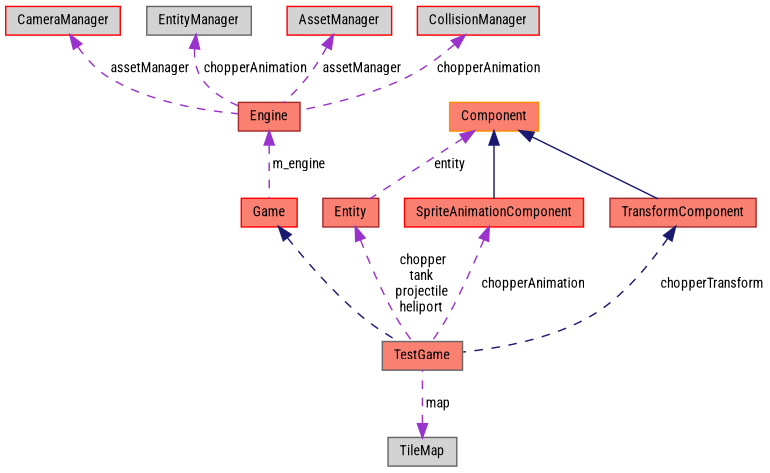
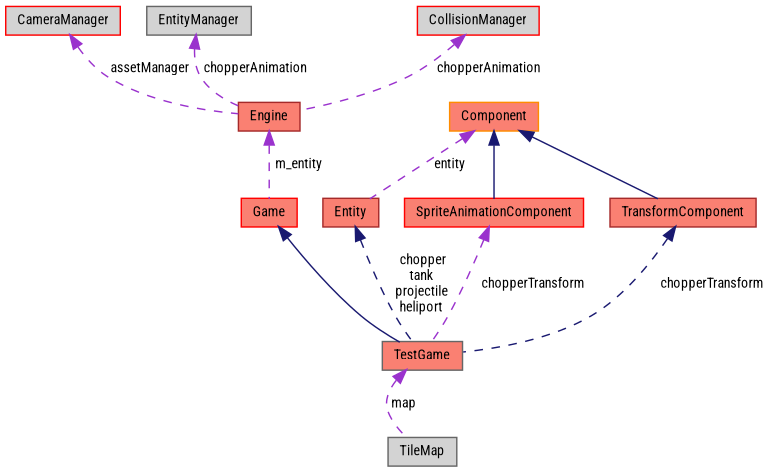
(339, 21) -> none
(298, 165) -> (298, 165)
(532, 284) -> (532, 284)
(383, 293) -> (383, 293)
(339, 295) -> (339, 295)
(422, 397) -> (388, 411)
